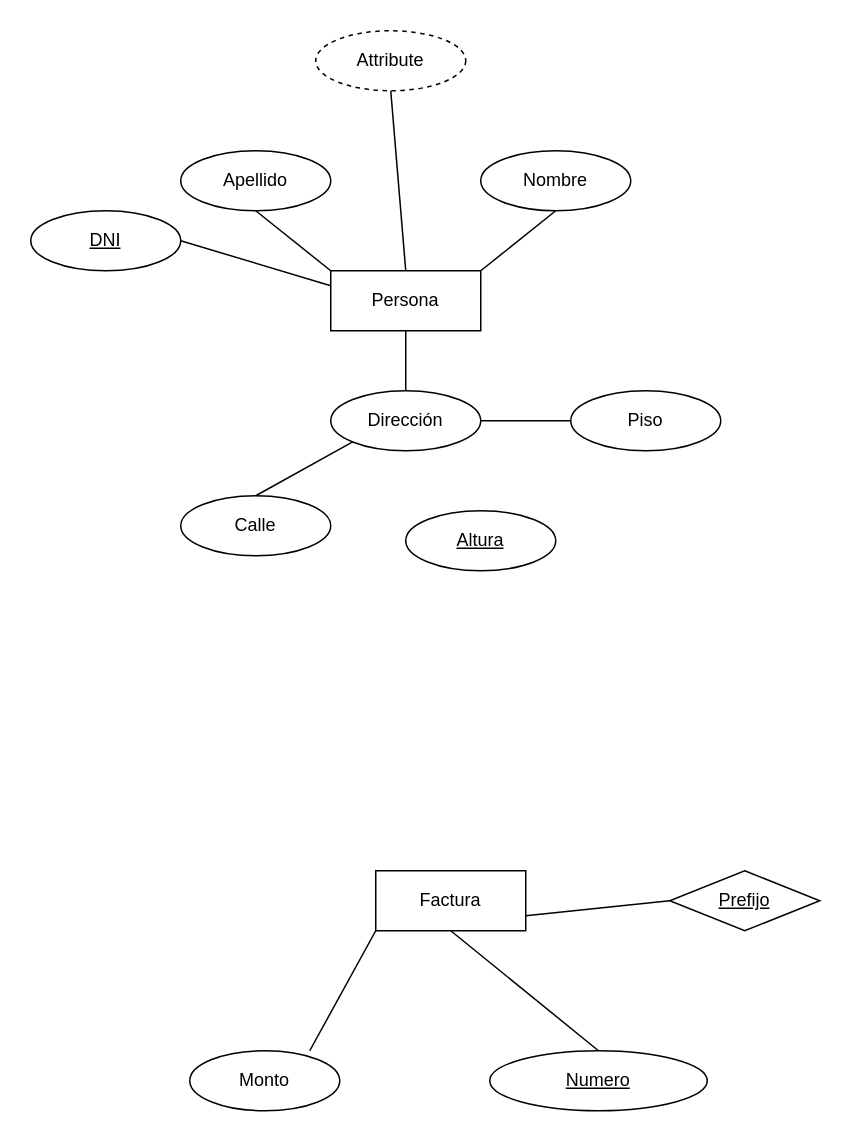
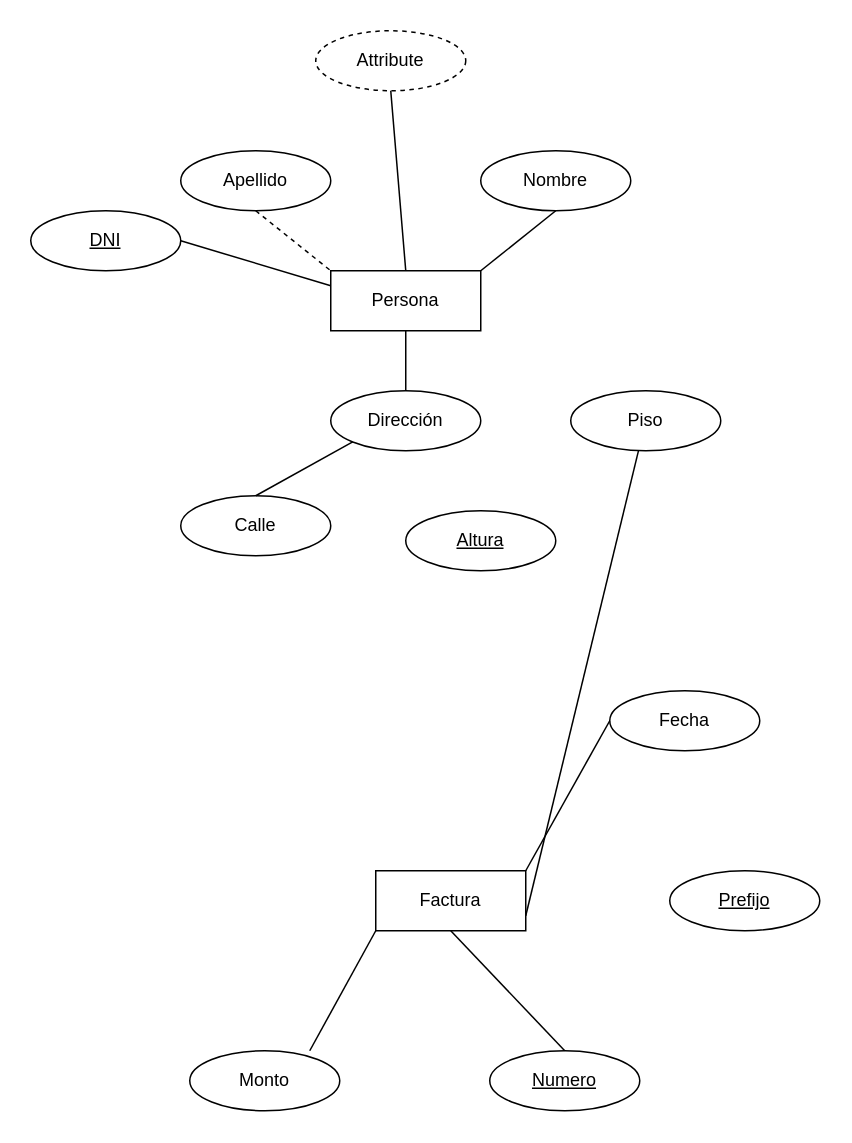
(293, 241) -> (293, 241)
(526, 421) -> none
none -> (685, 721)
none -> (578, 778)
(745, 901) -> (745, 901)
(598, 908) -> (593, 638)
(599, 1081) -> (565, 1081)
